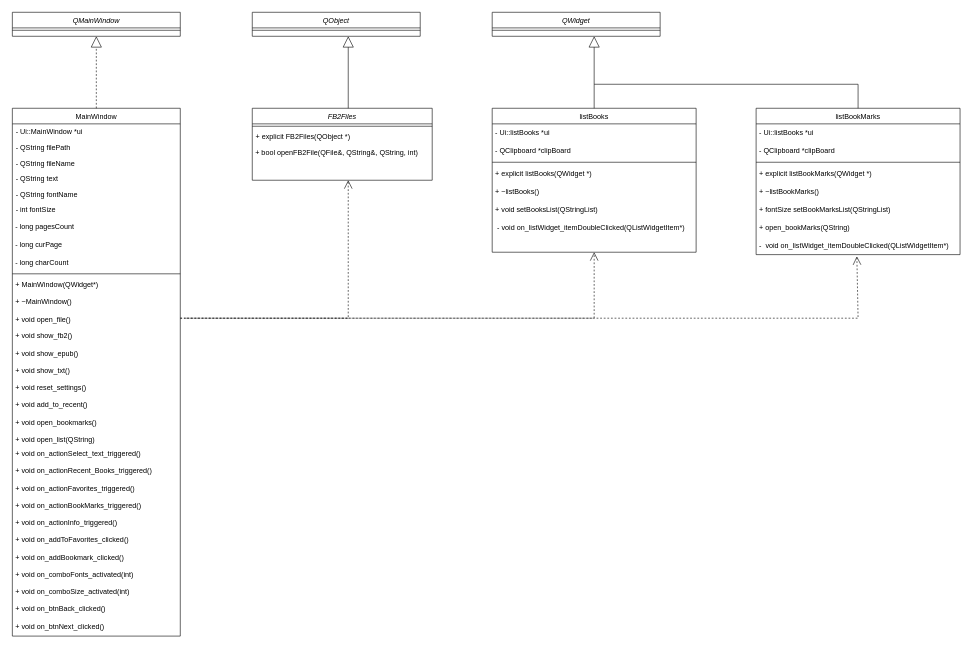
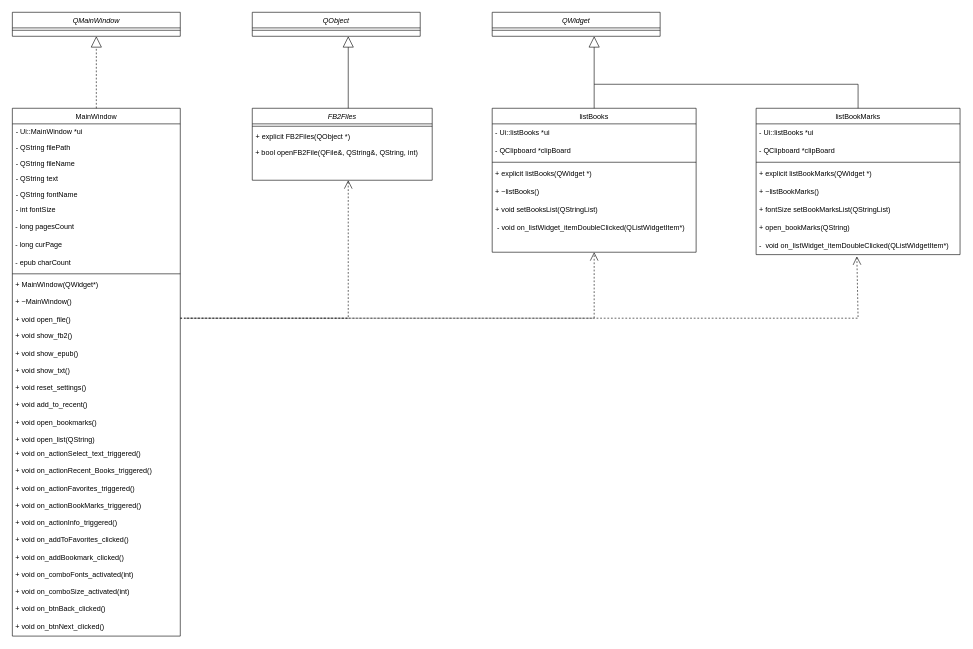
(43, 263) -> (44, 263)
